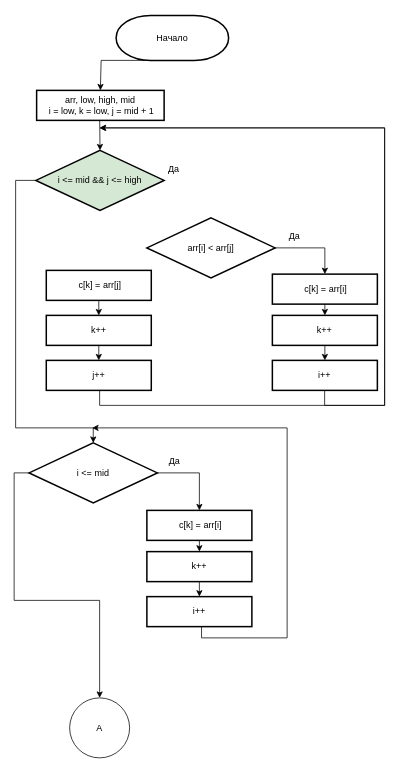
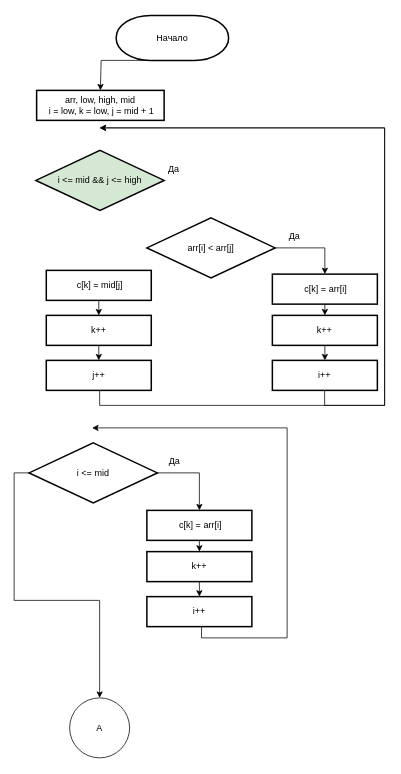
(100, 132) -> none
(99, 285) -> (99, 285)
(15, 296) -> none
